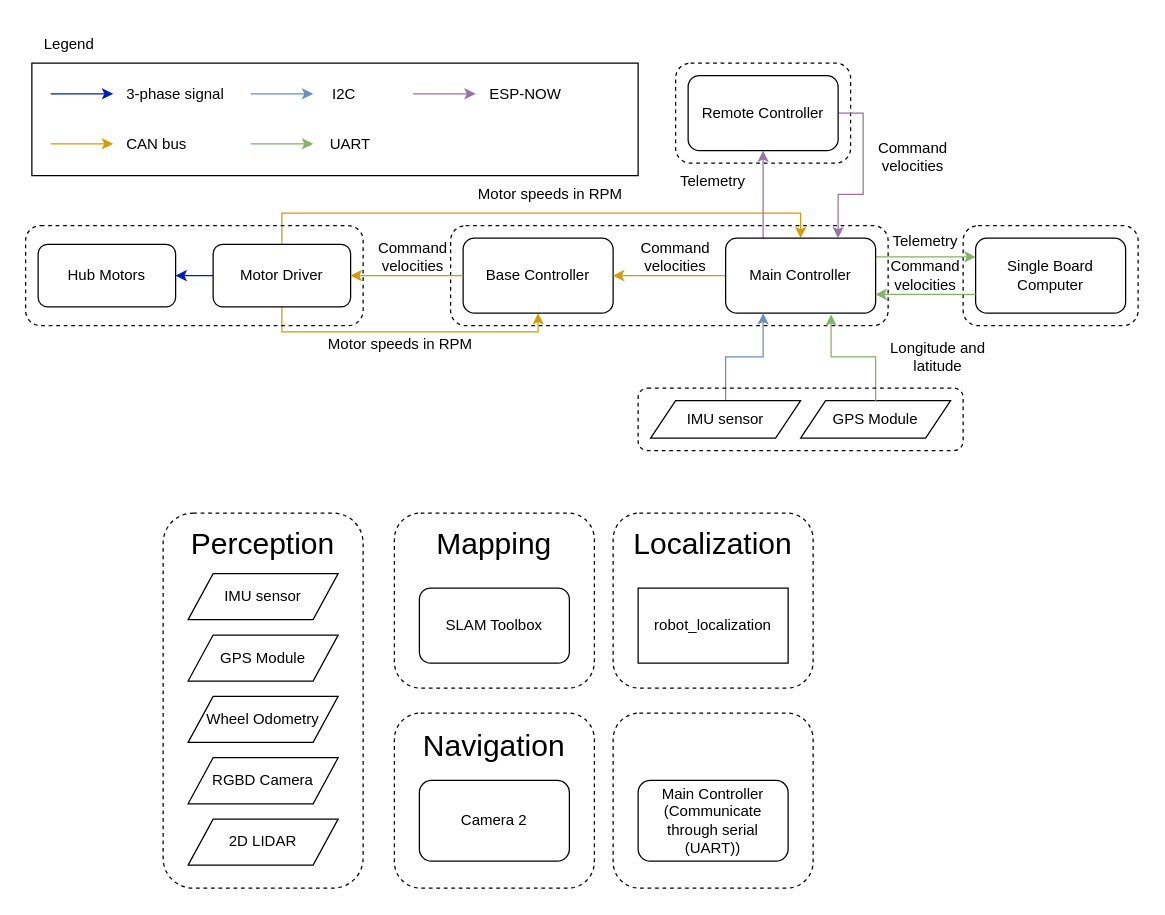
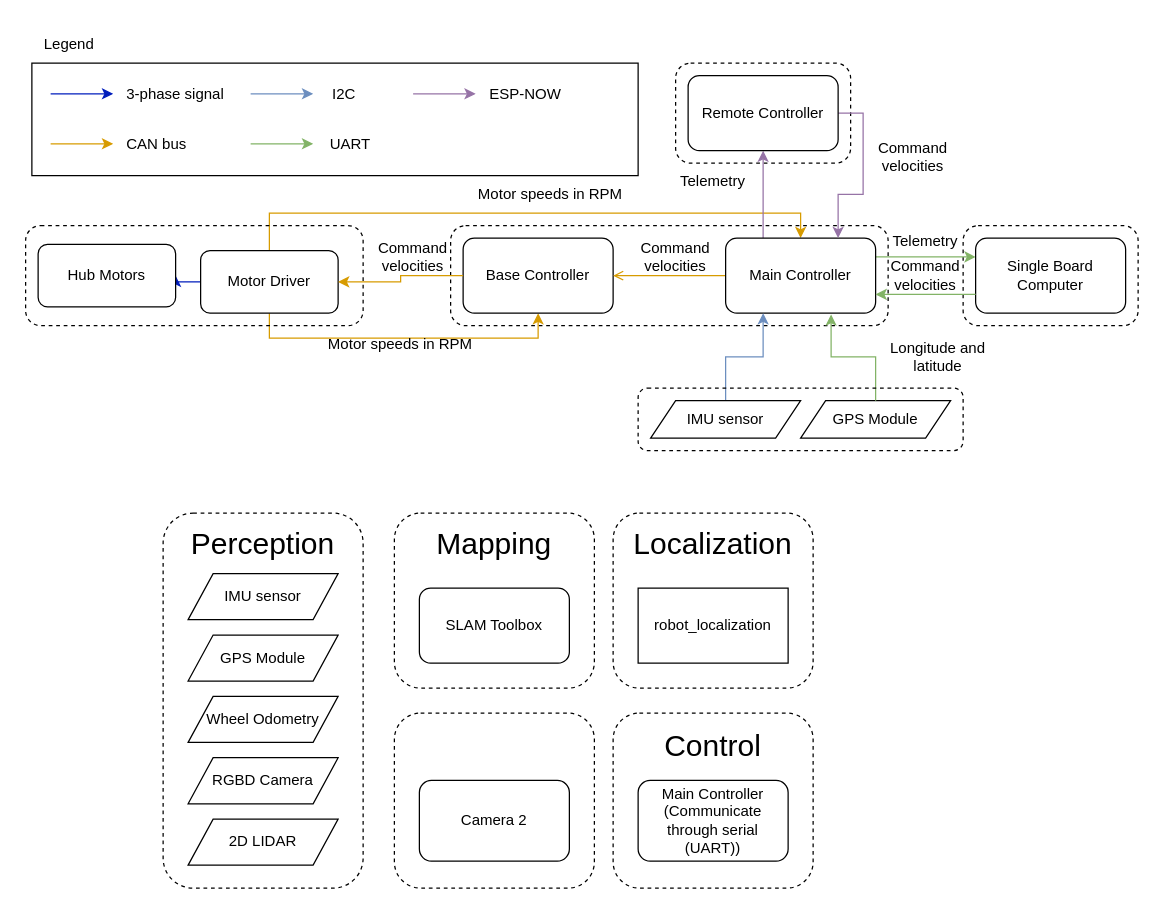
(282, 276) -> (269, 282)
(623, 276) -> (620, 276)
(494, 747) -> none
none -> (713, 747)
